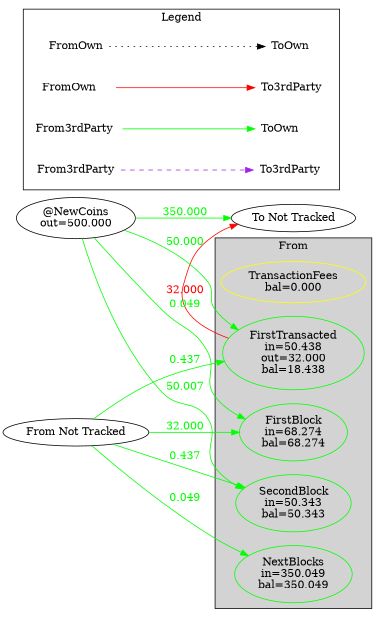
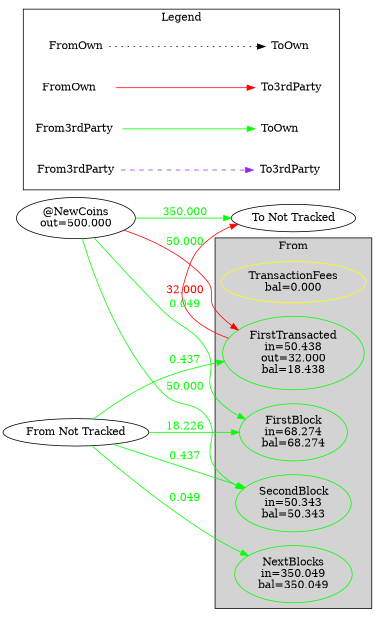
(194, 268) -> (194, 268)
(185, 387) -> (185, 387)
(185, 427) -> (185, 427)
